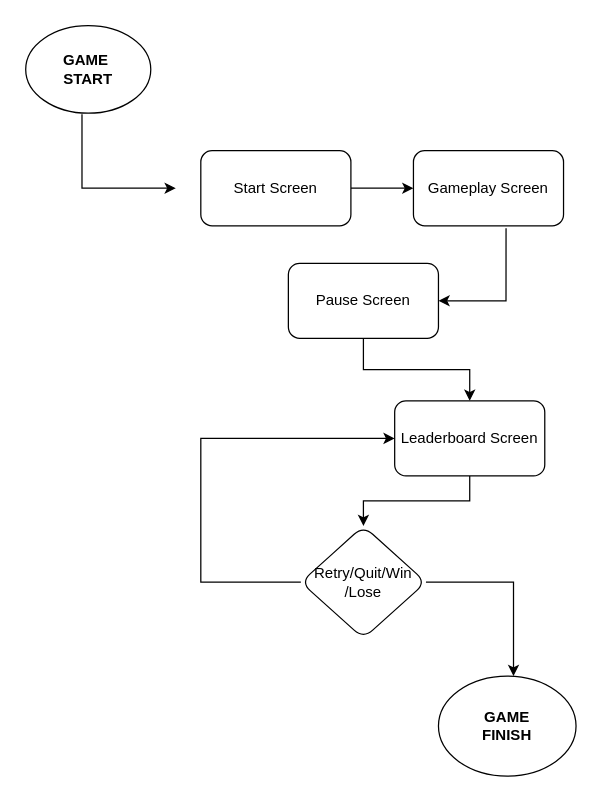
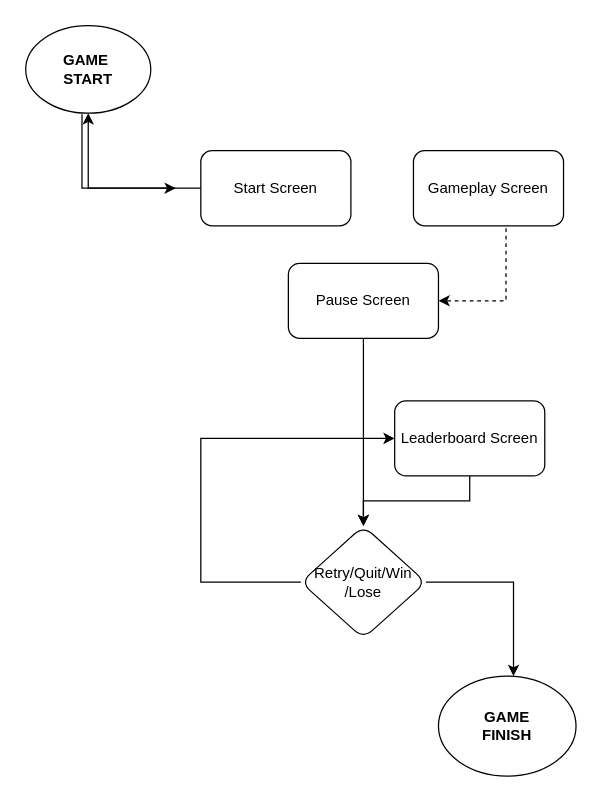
(378, 188) -> (88, 154)
(506, 294) -> (506, 294)
(426, 369) -> (363, 431)
